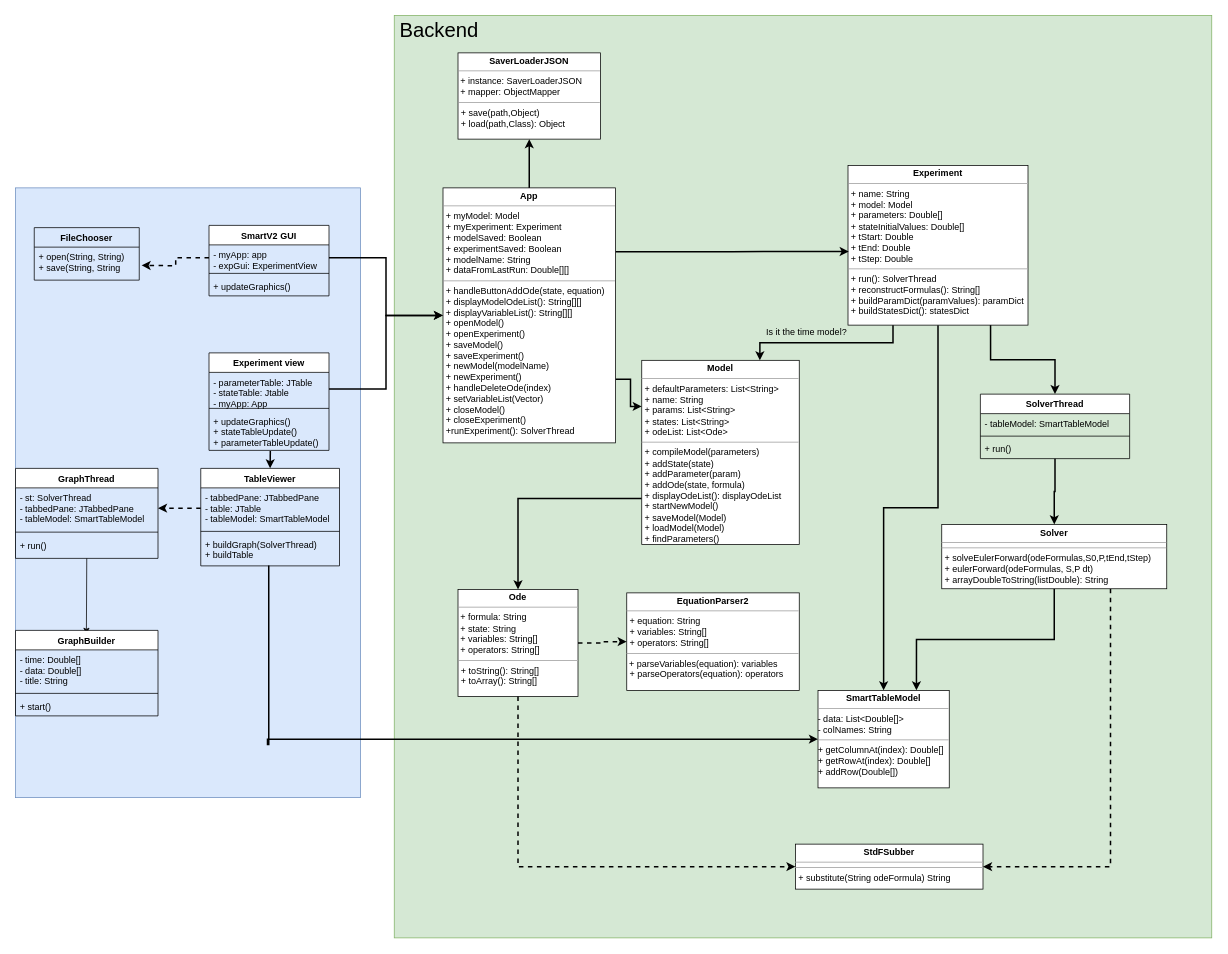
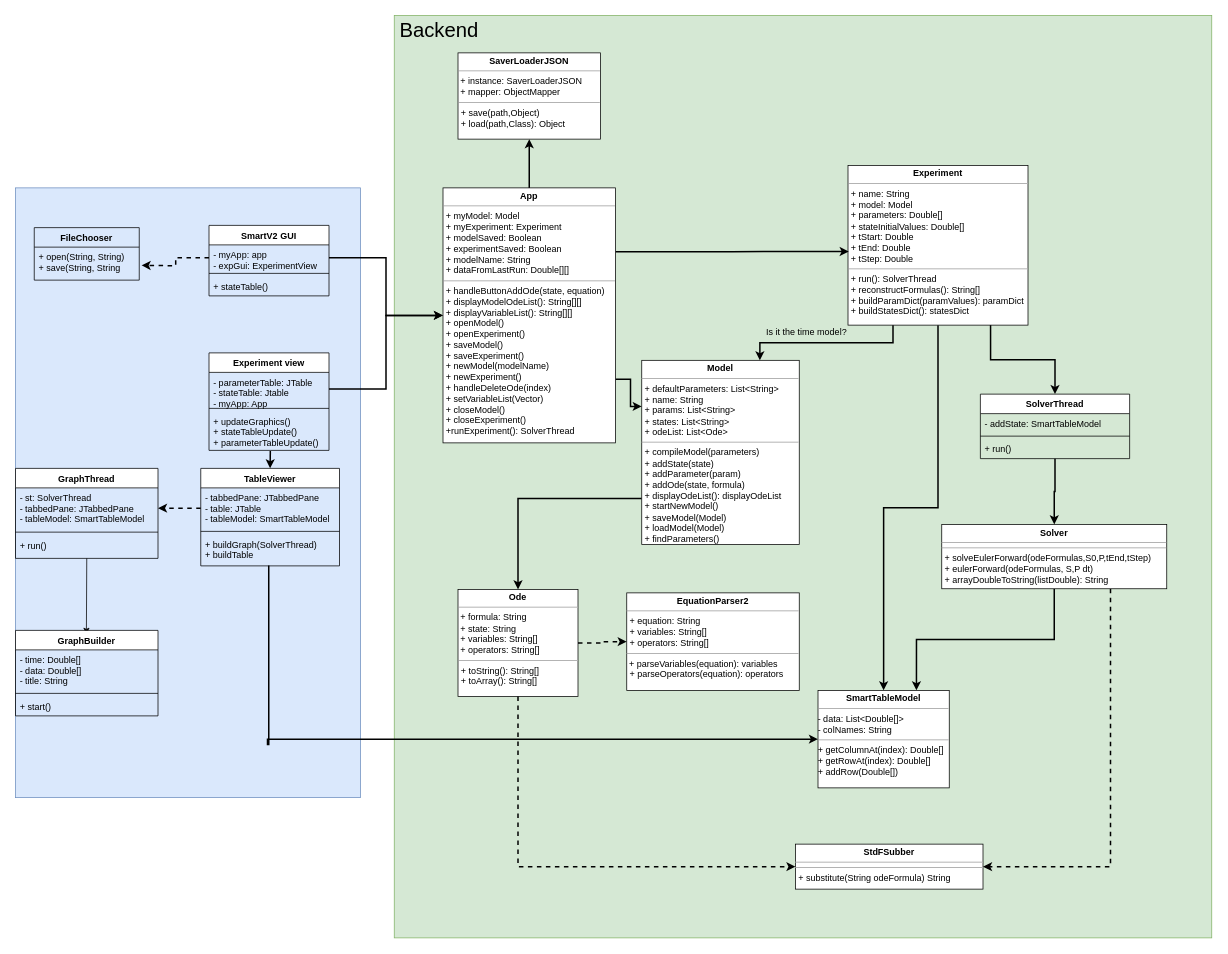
(256, 287) -> (246, 287)
(1049, 424) -> (1047, 424)
